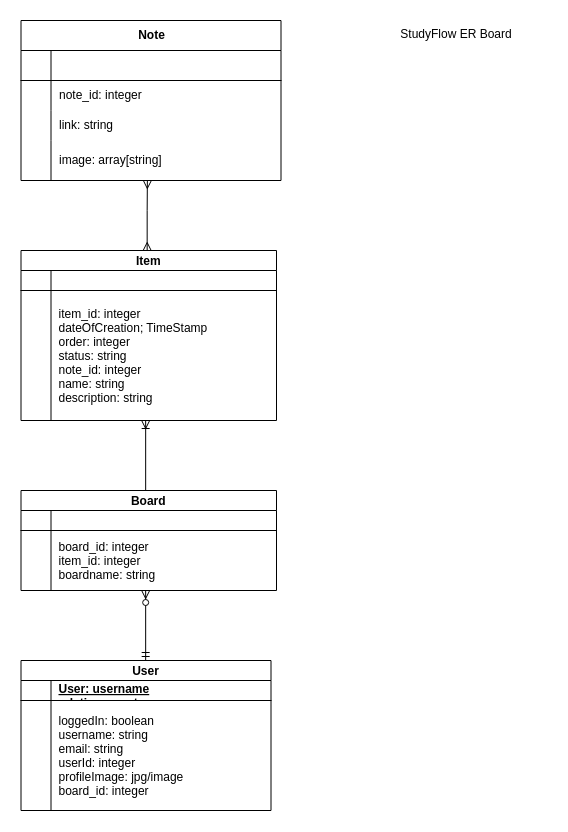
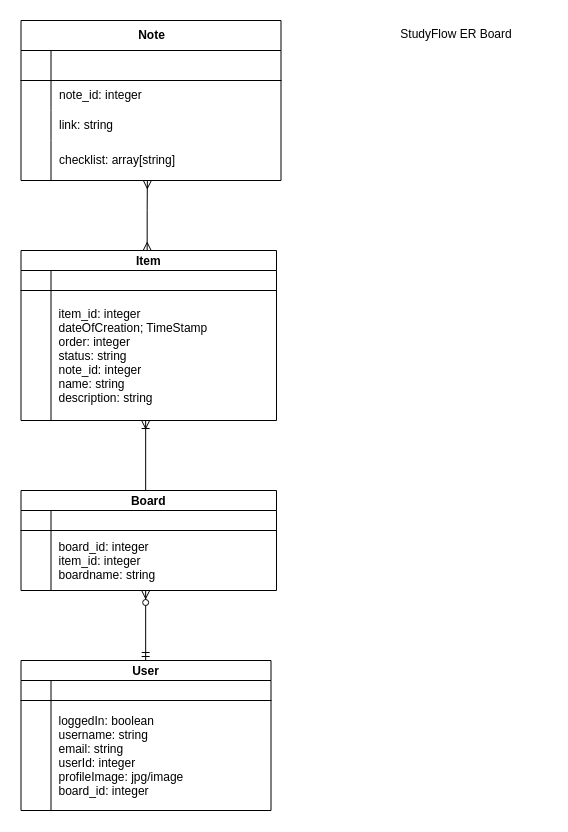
(120, 161) -> (132, 161)
(161, 691) -> none
